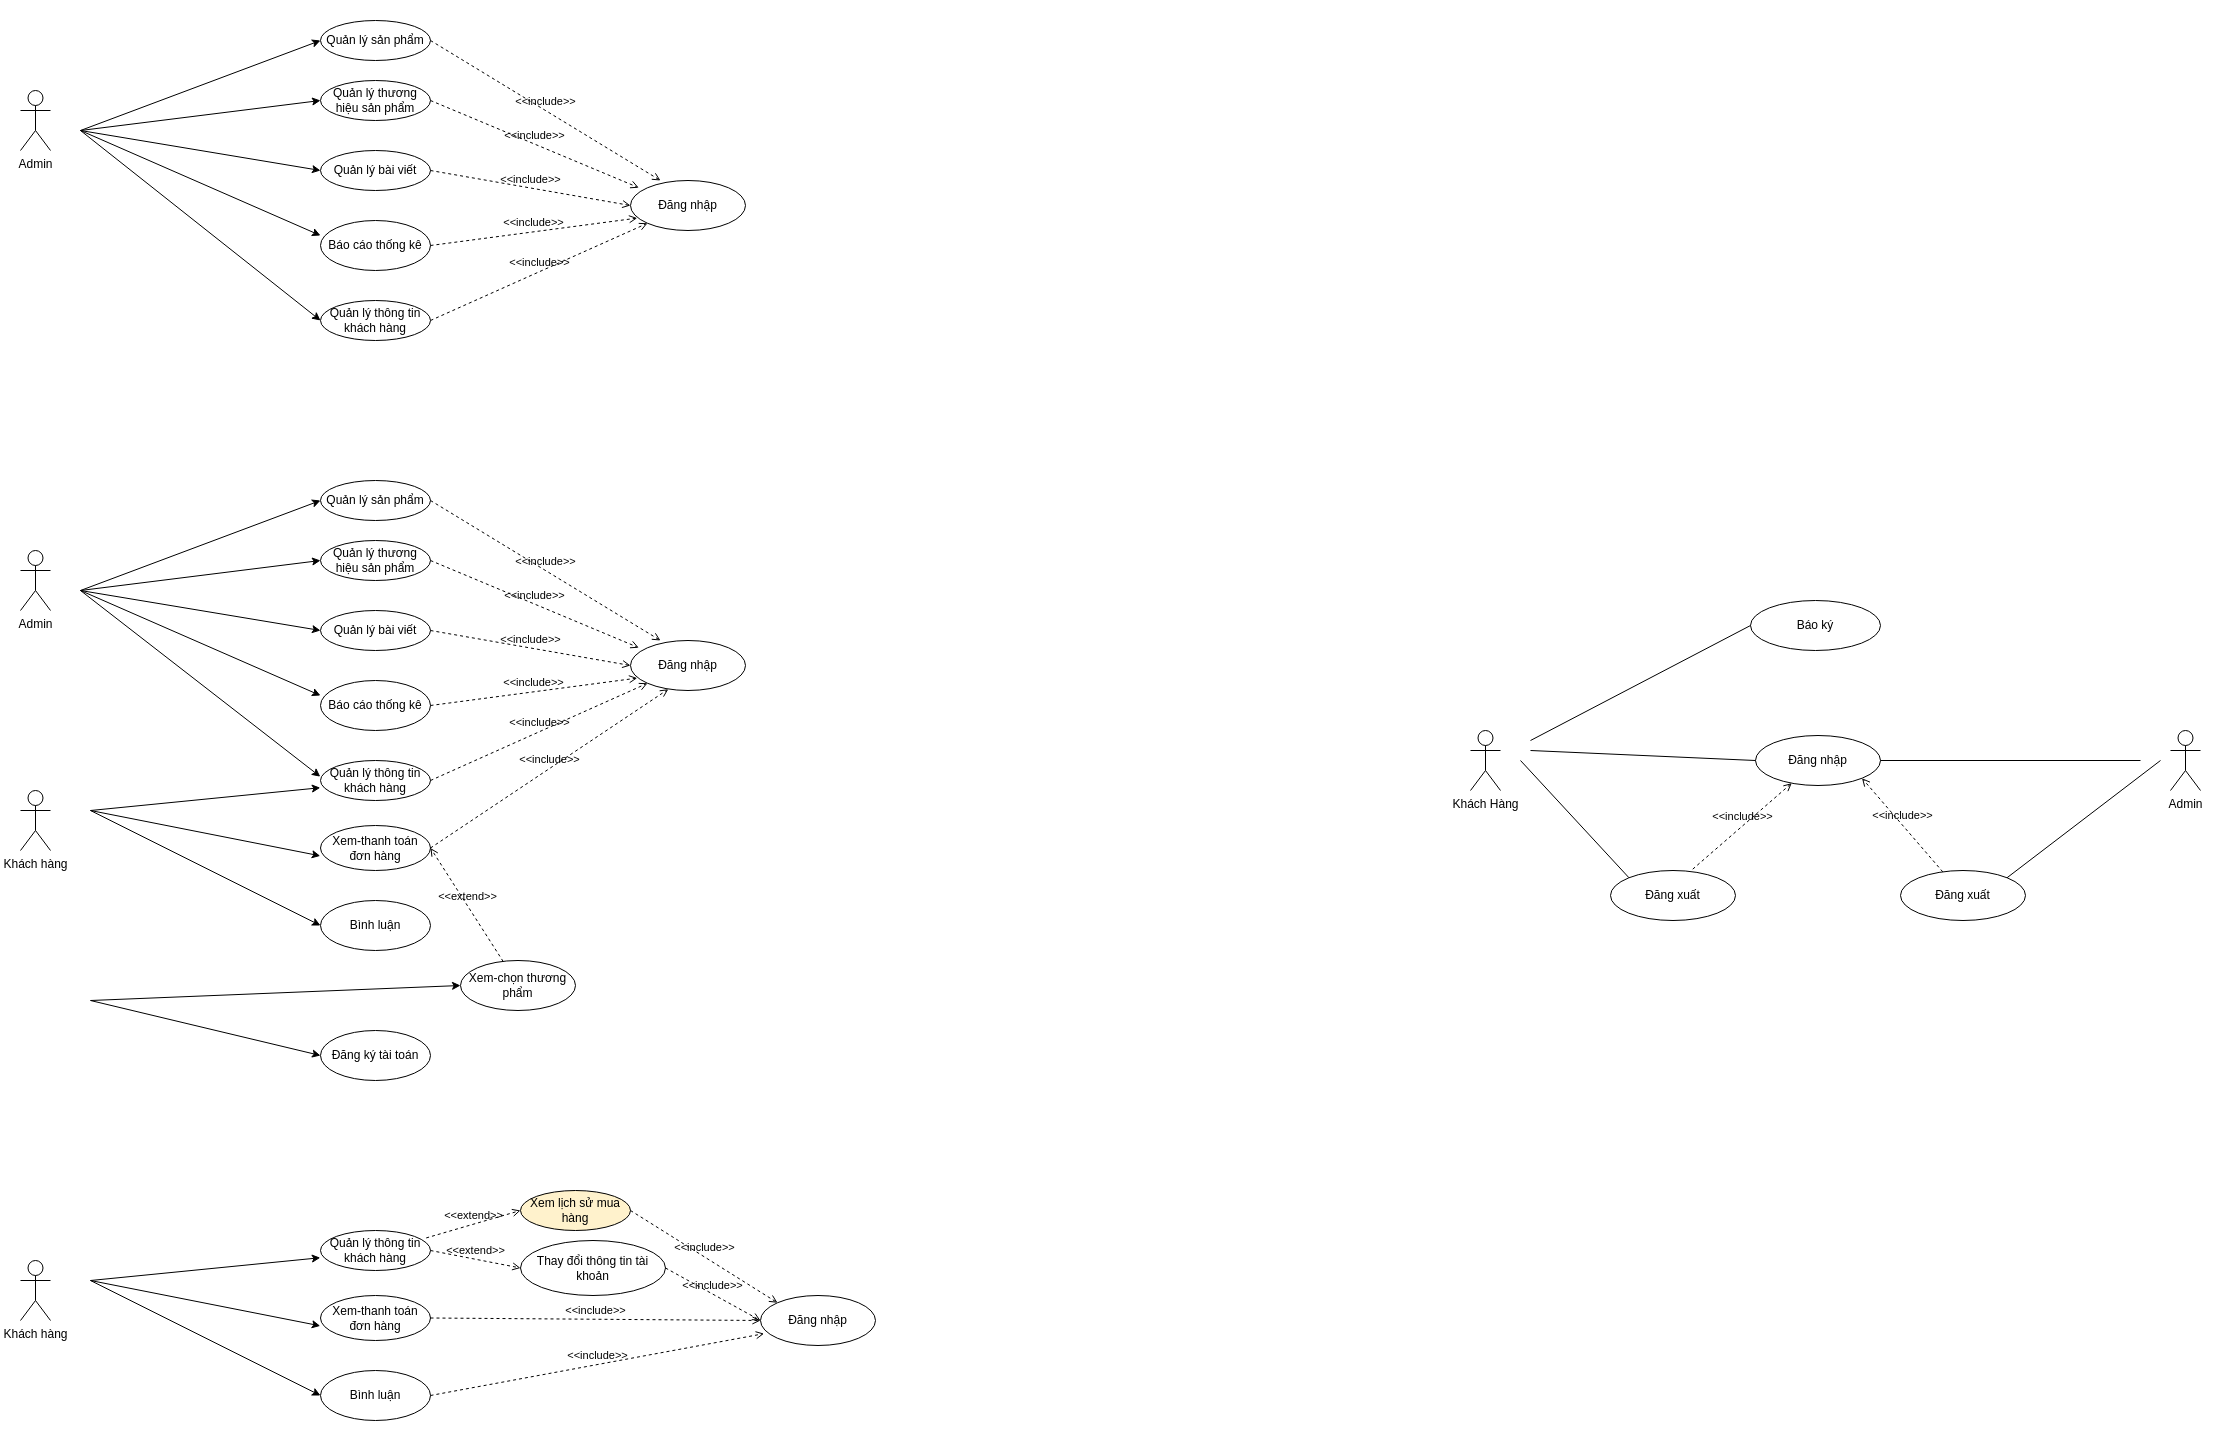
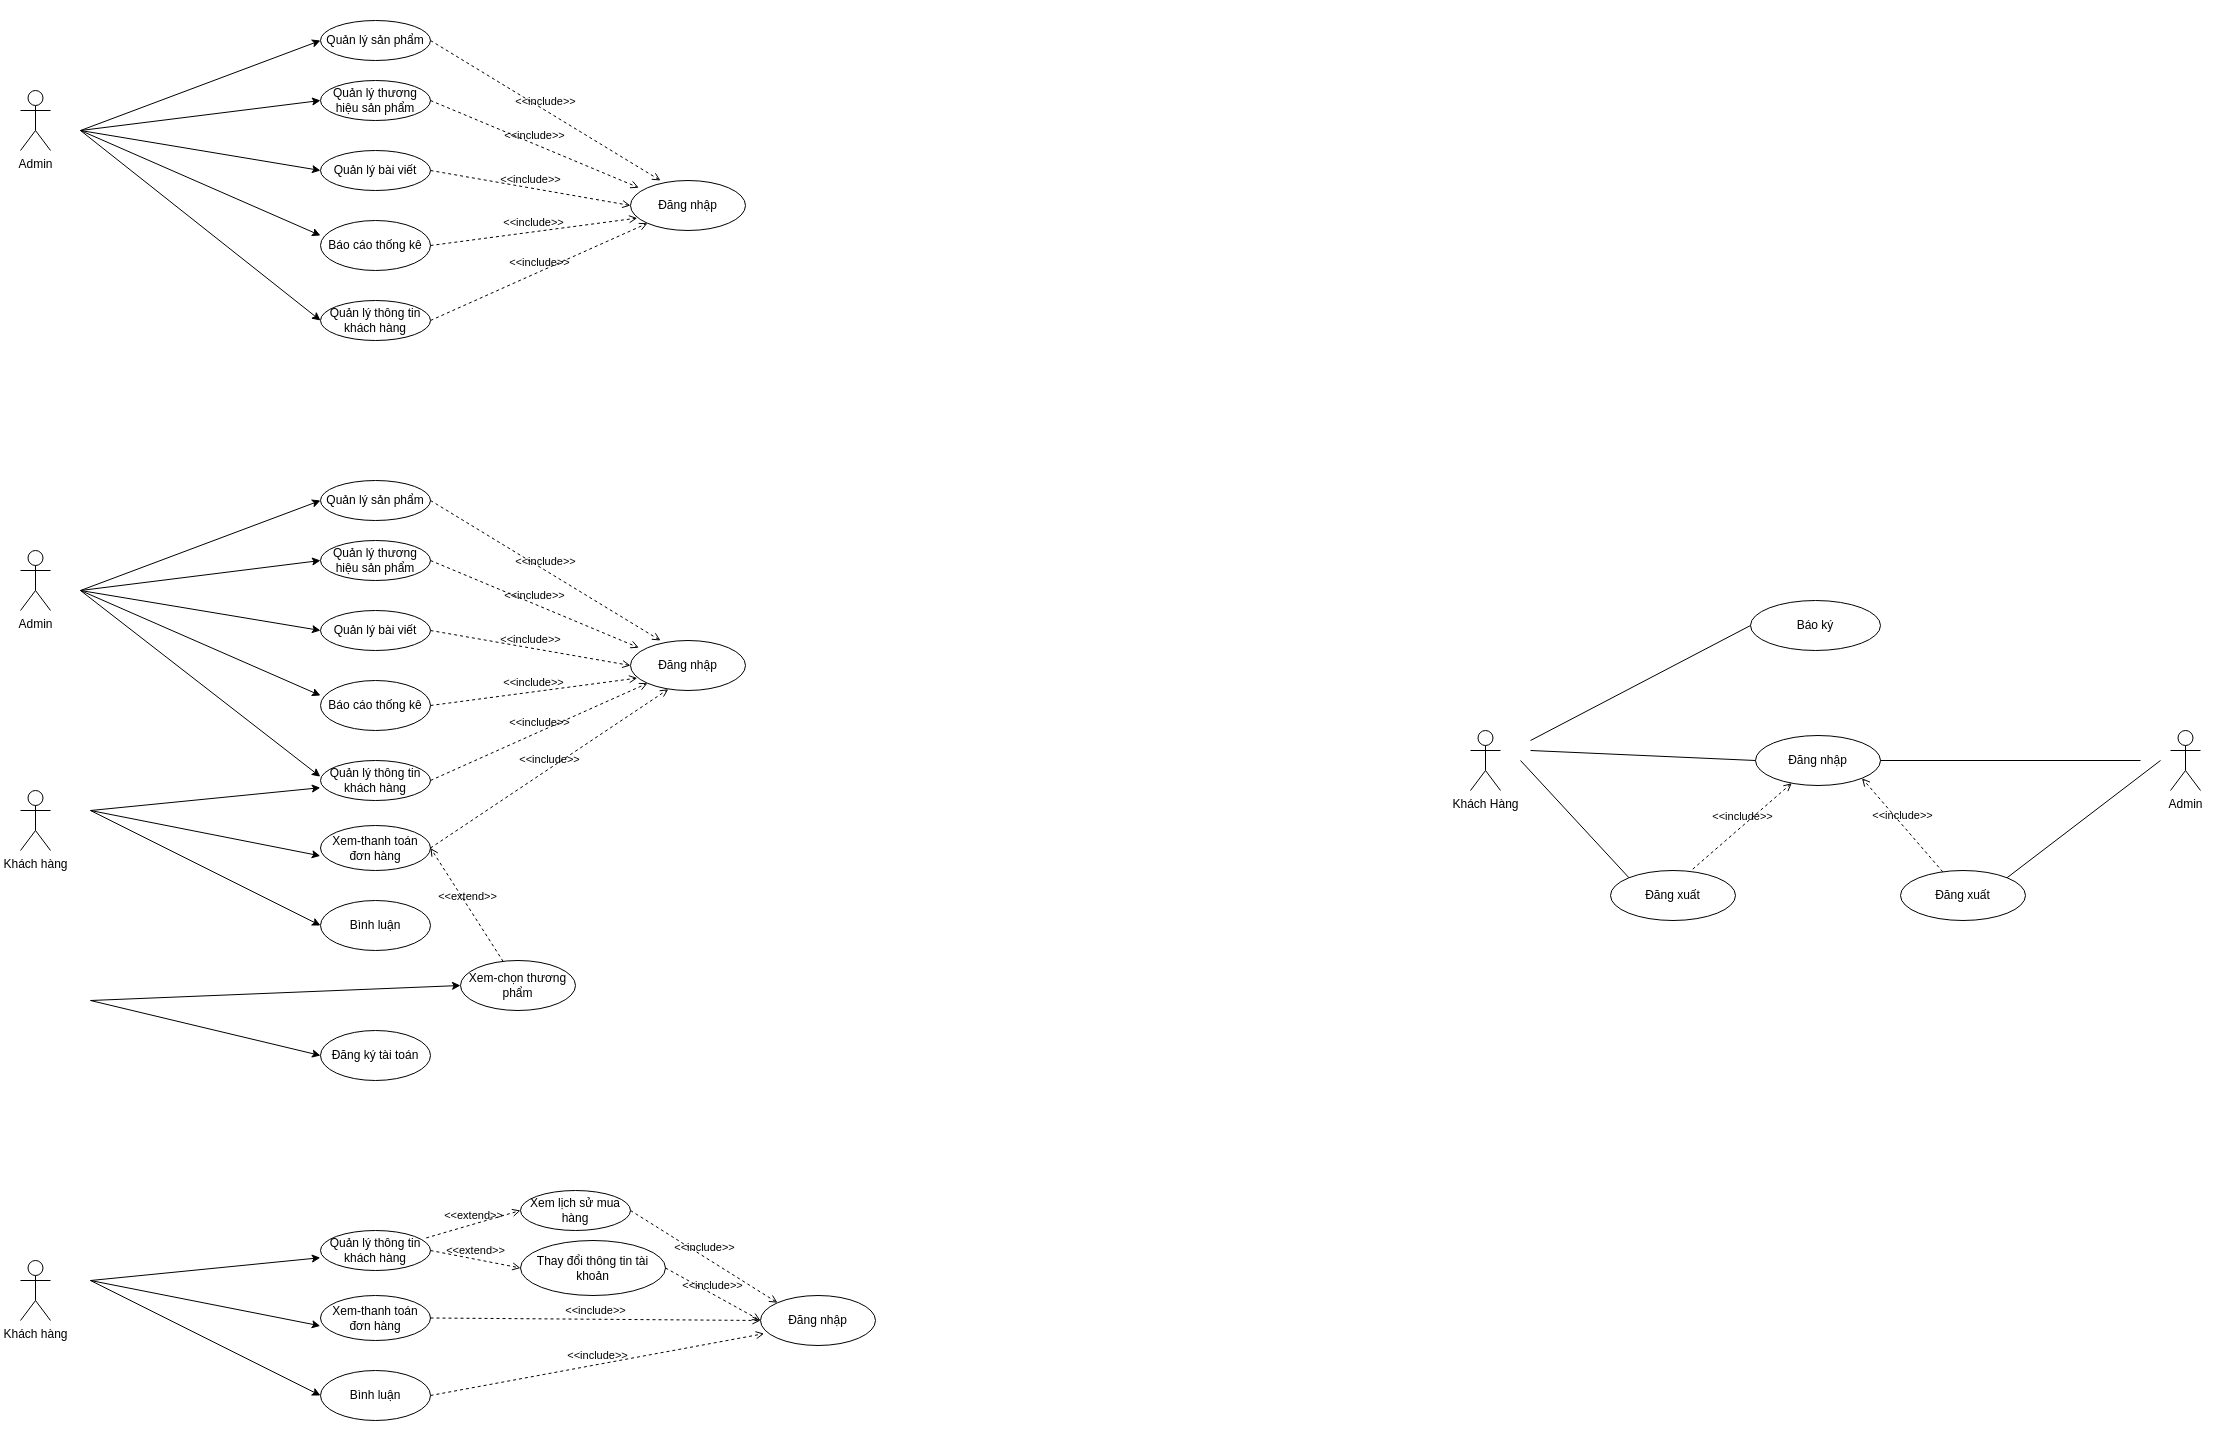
(576, 1211) -> (576, 1211)
